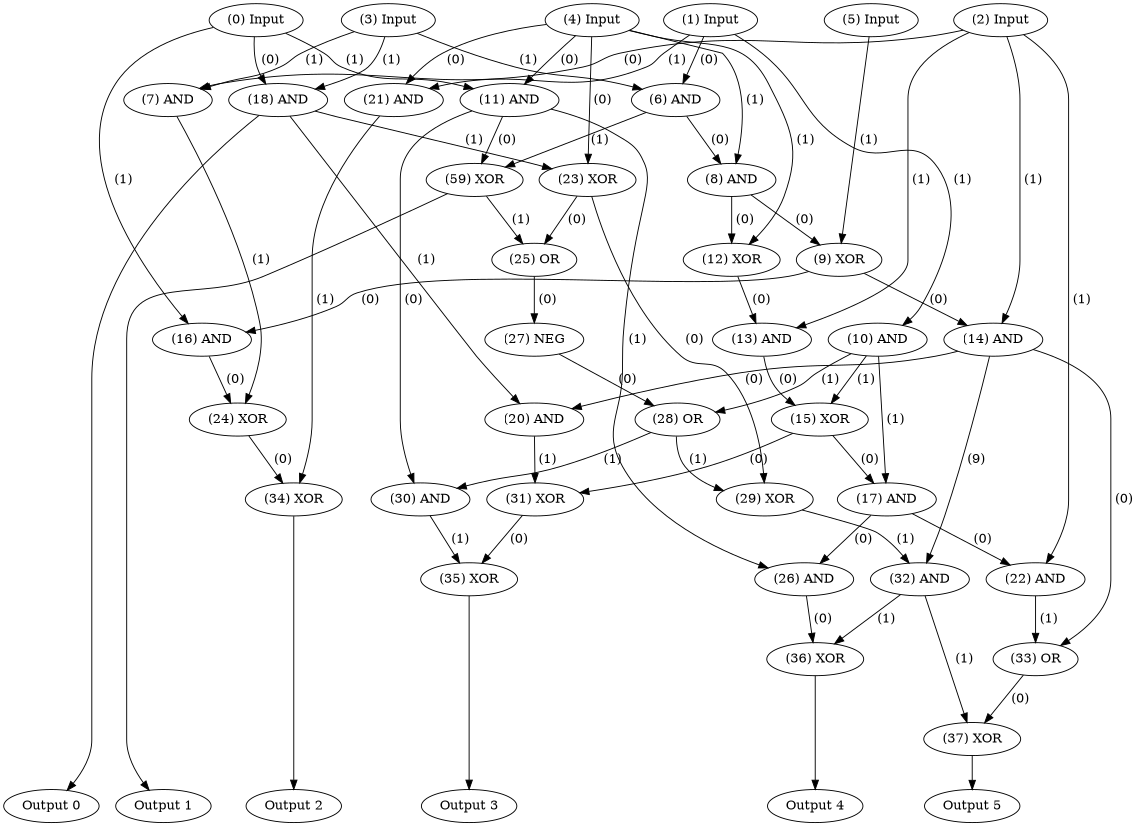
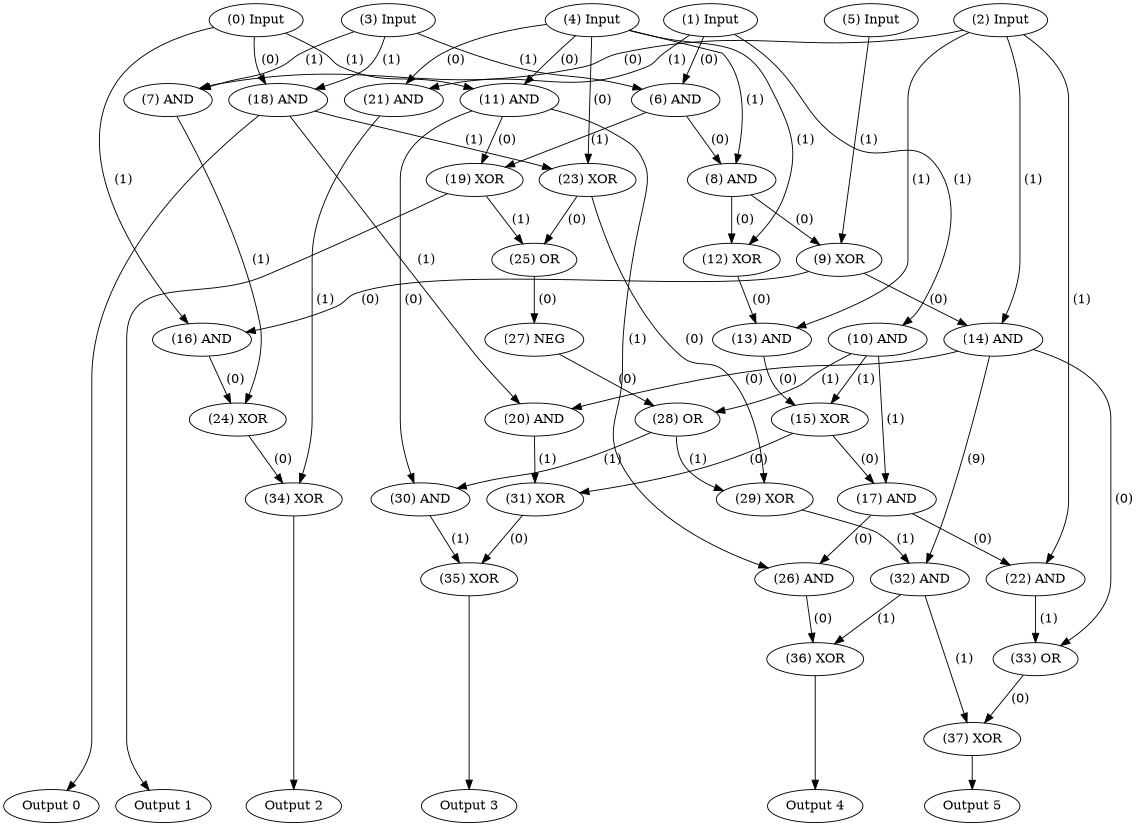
(475, 180) -> (475, 180)
